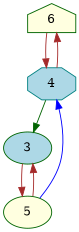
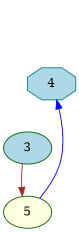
(52, 20) -> none
(41, 112) -> none
(34, 185) -> none
